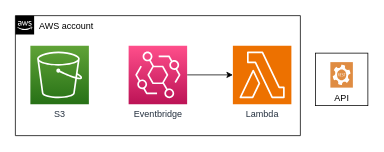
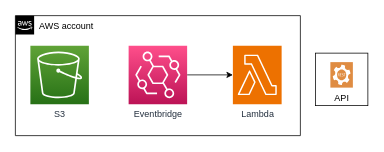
(262, 75) -> (257, 75)
